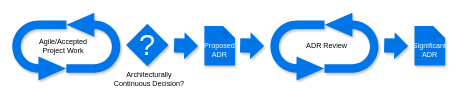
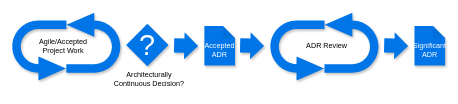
(220, 46) -> (220, 46)
